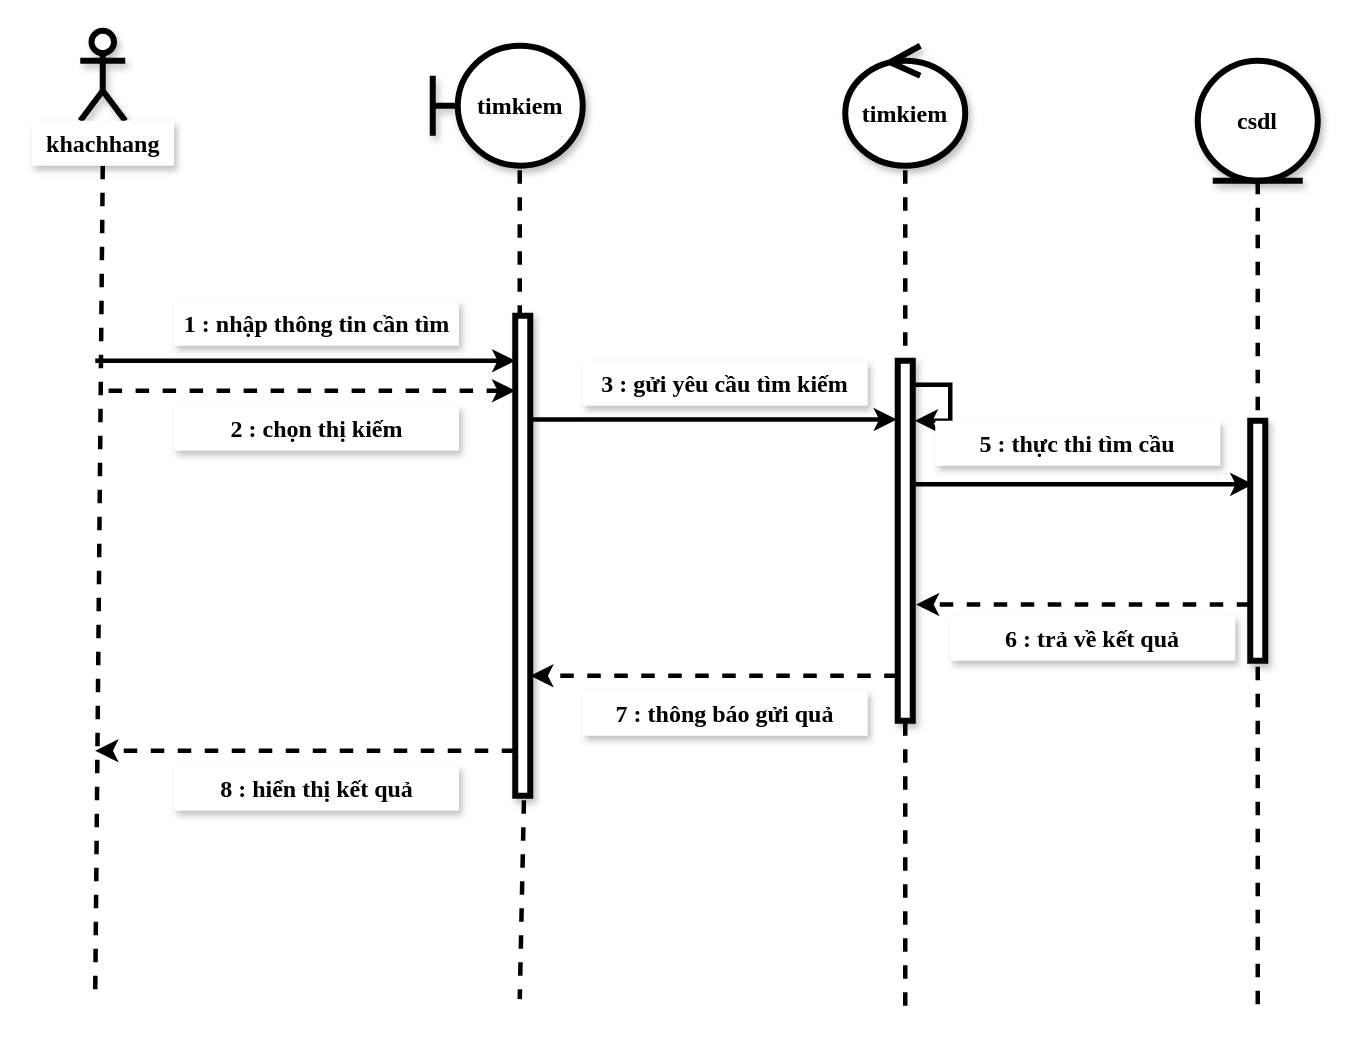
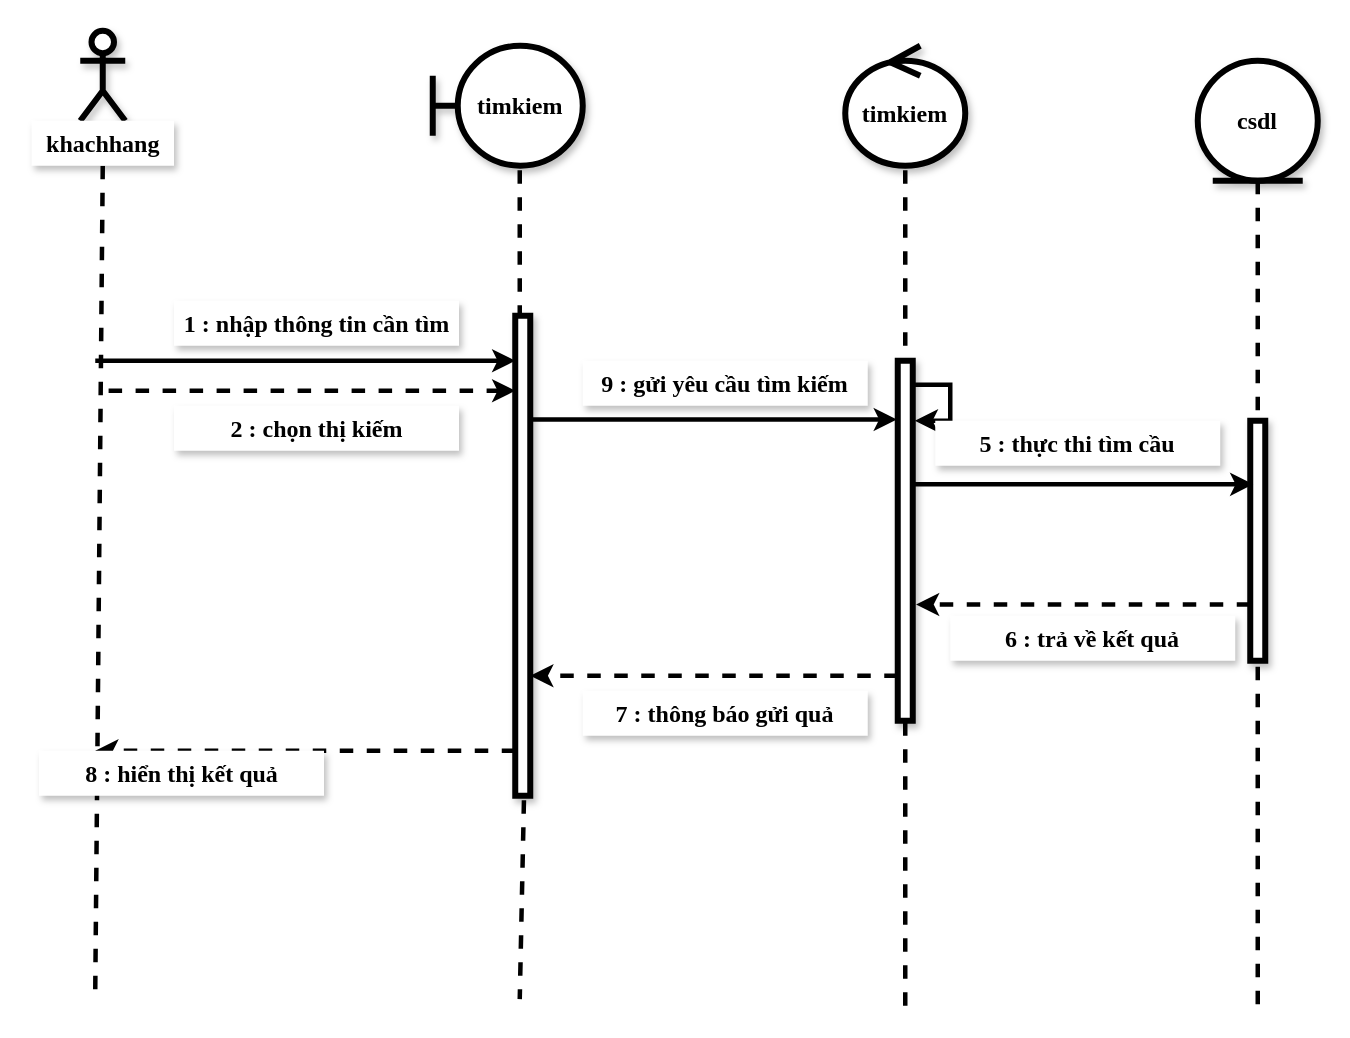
(725, 383) -> (725, 383)
(317, 788) -> (182, 773)
